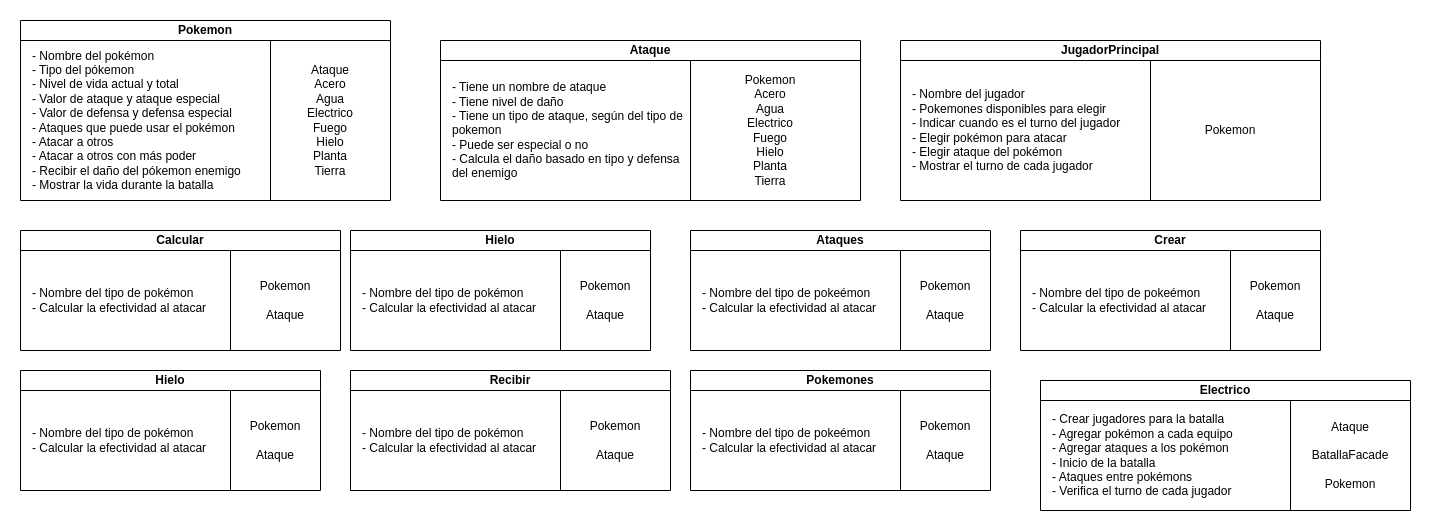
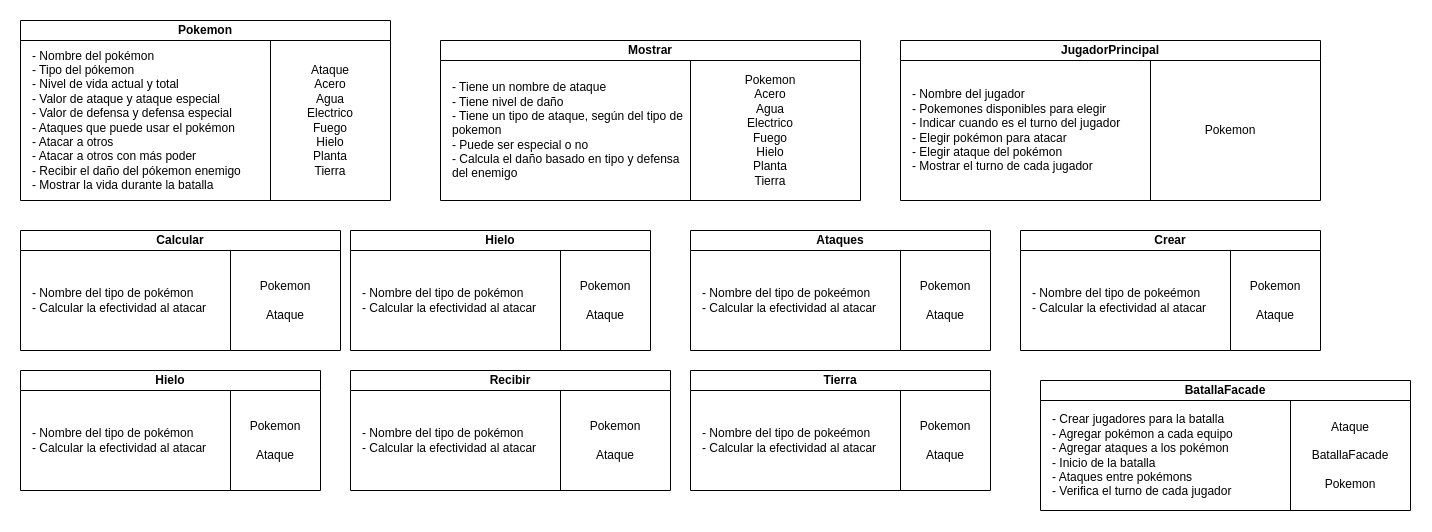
(651, 51) -> (651, 51)
(841, 381) -> (841, 381)
(1226, 391) -> (1226, 391)
